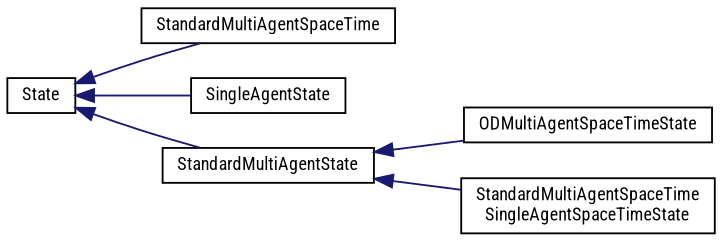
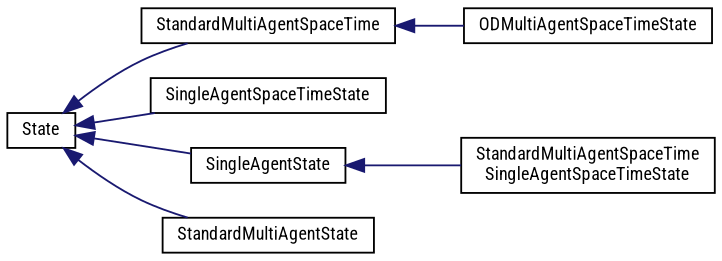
none -> (268, 96)
(428, 145) -> (439, 26)
(427, 185) -> (413, 165)
